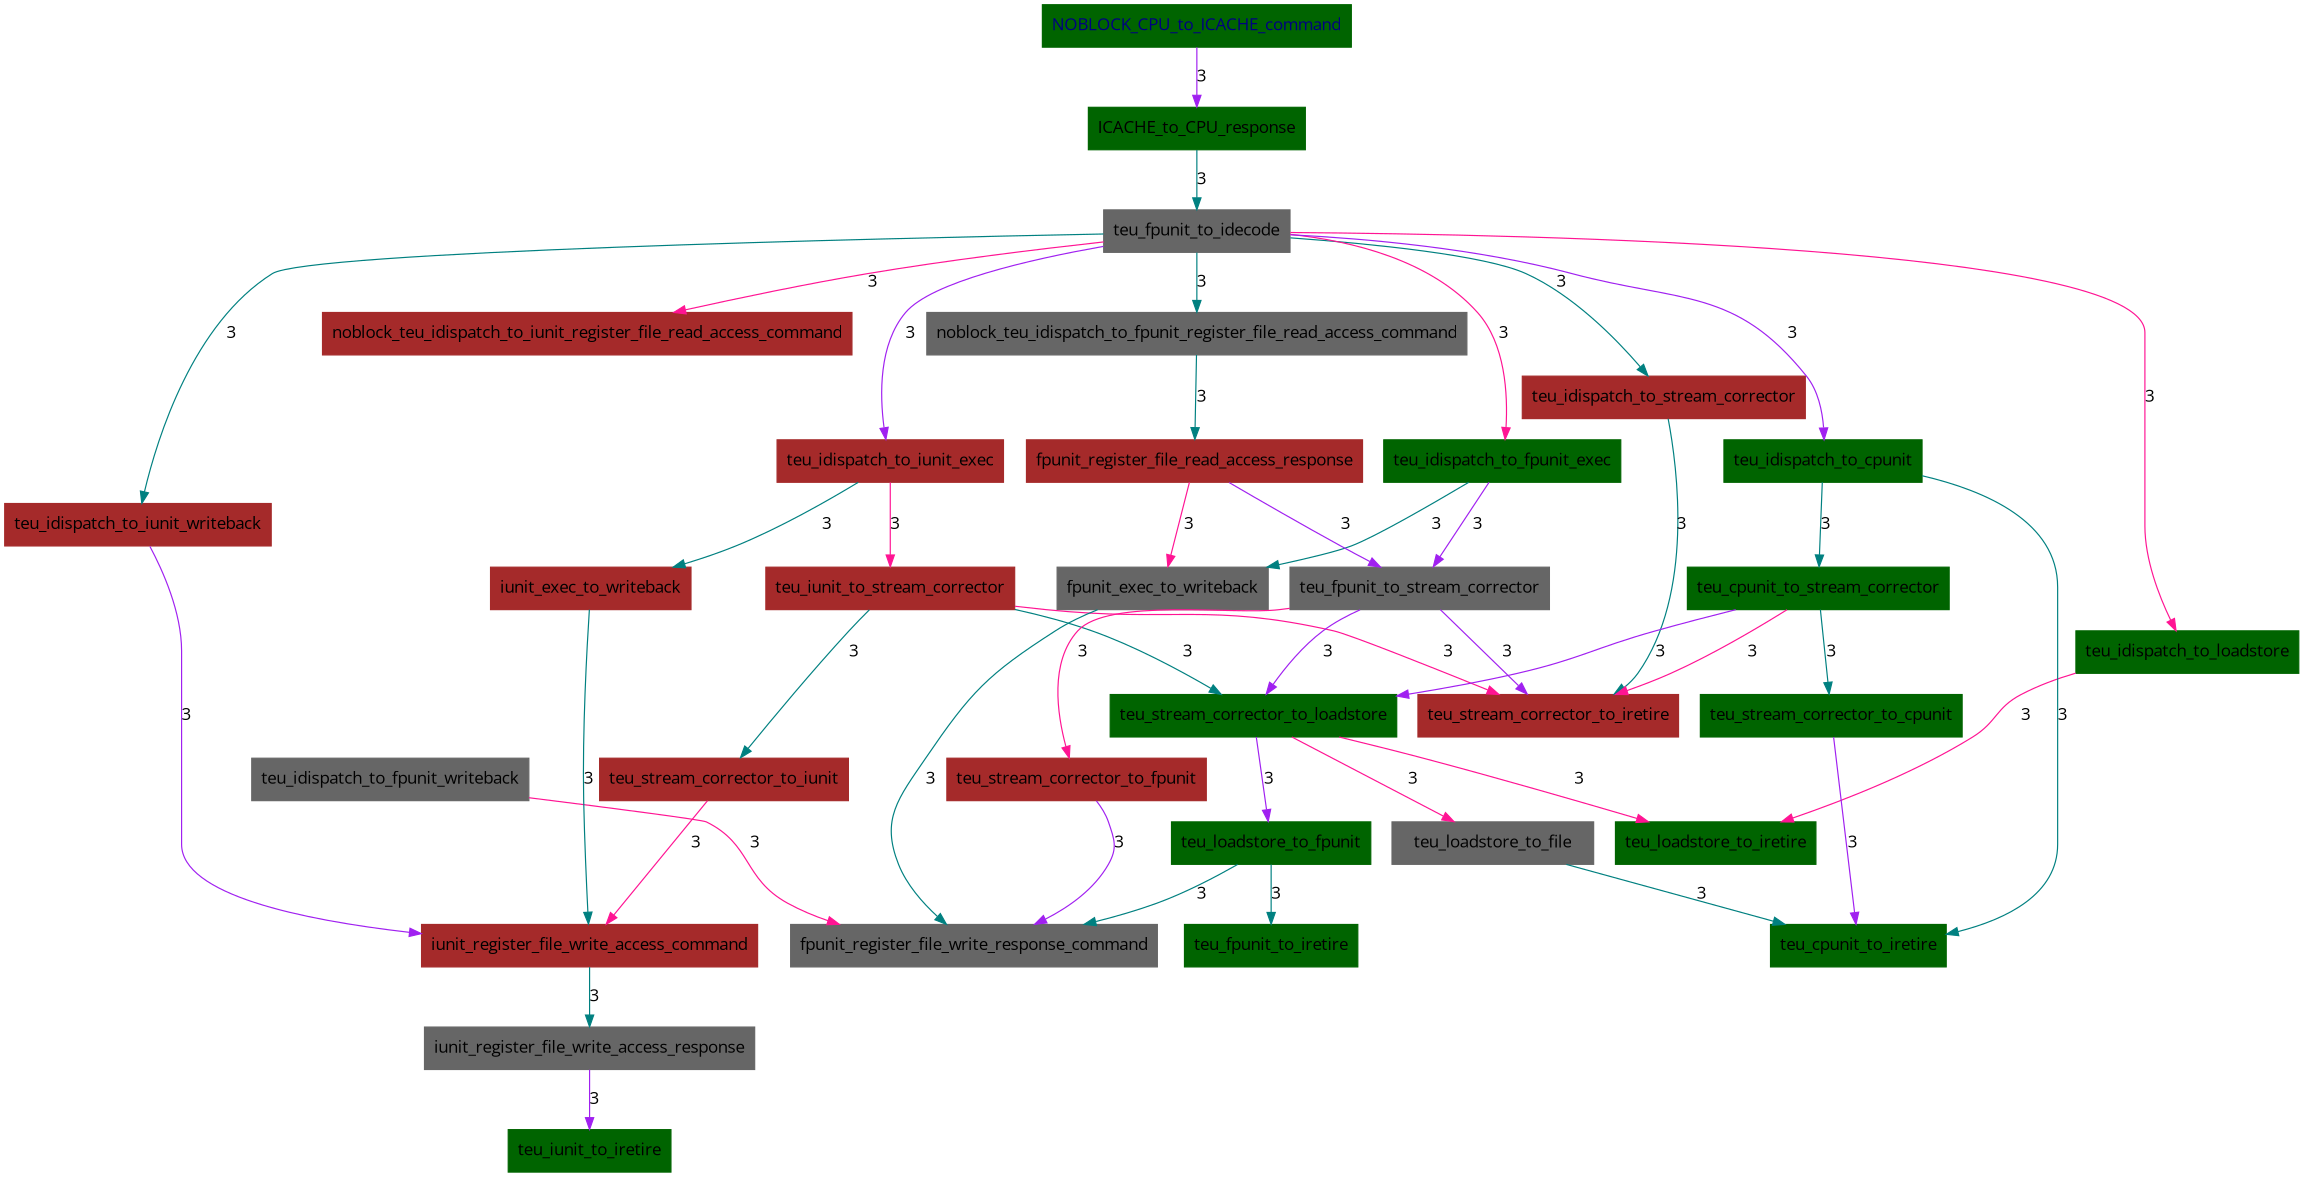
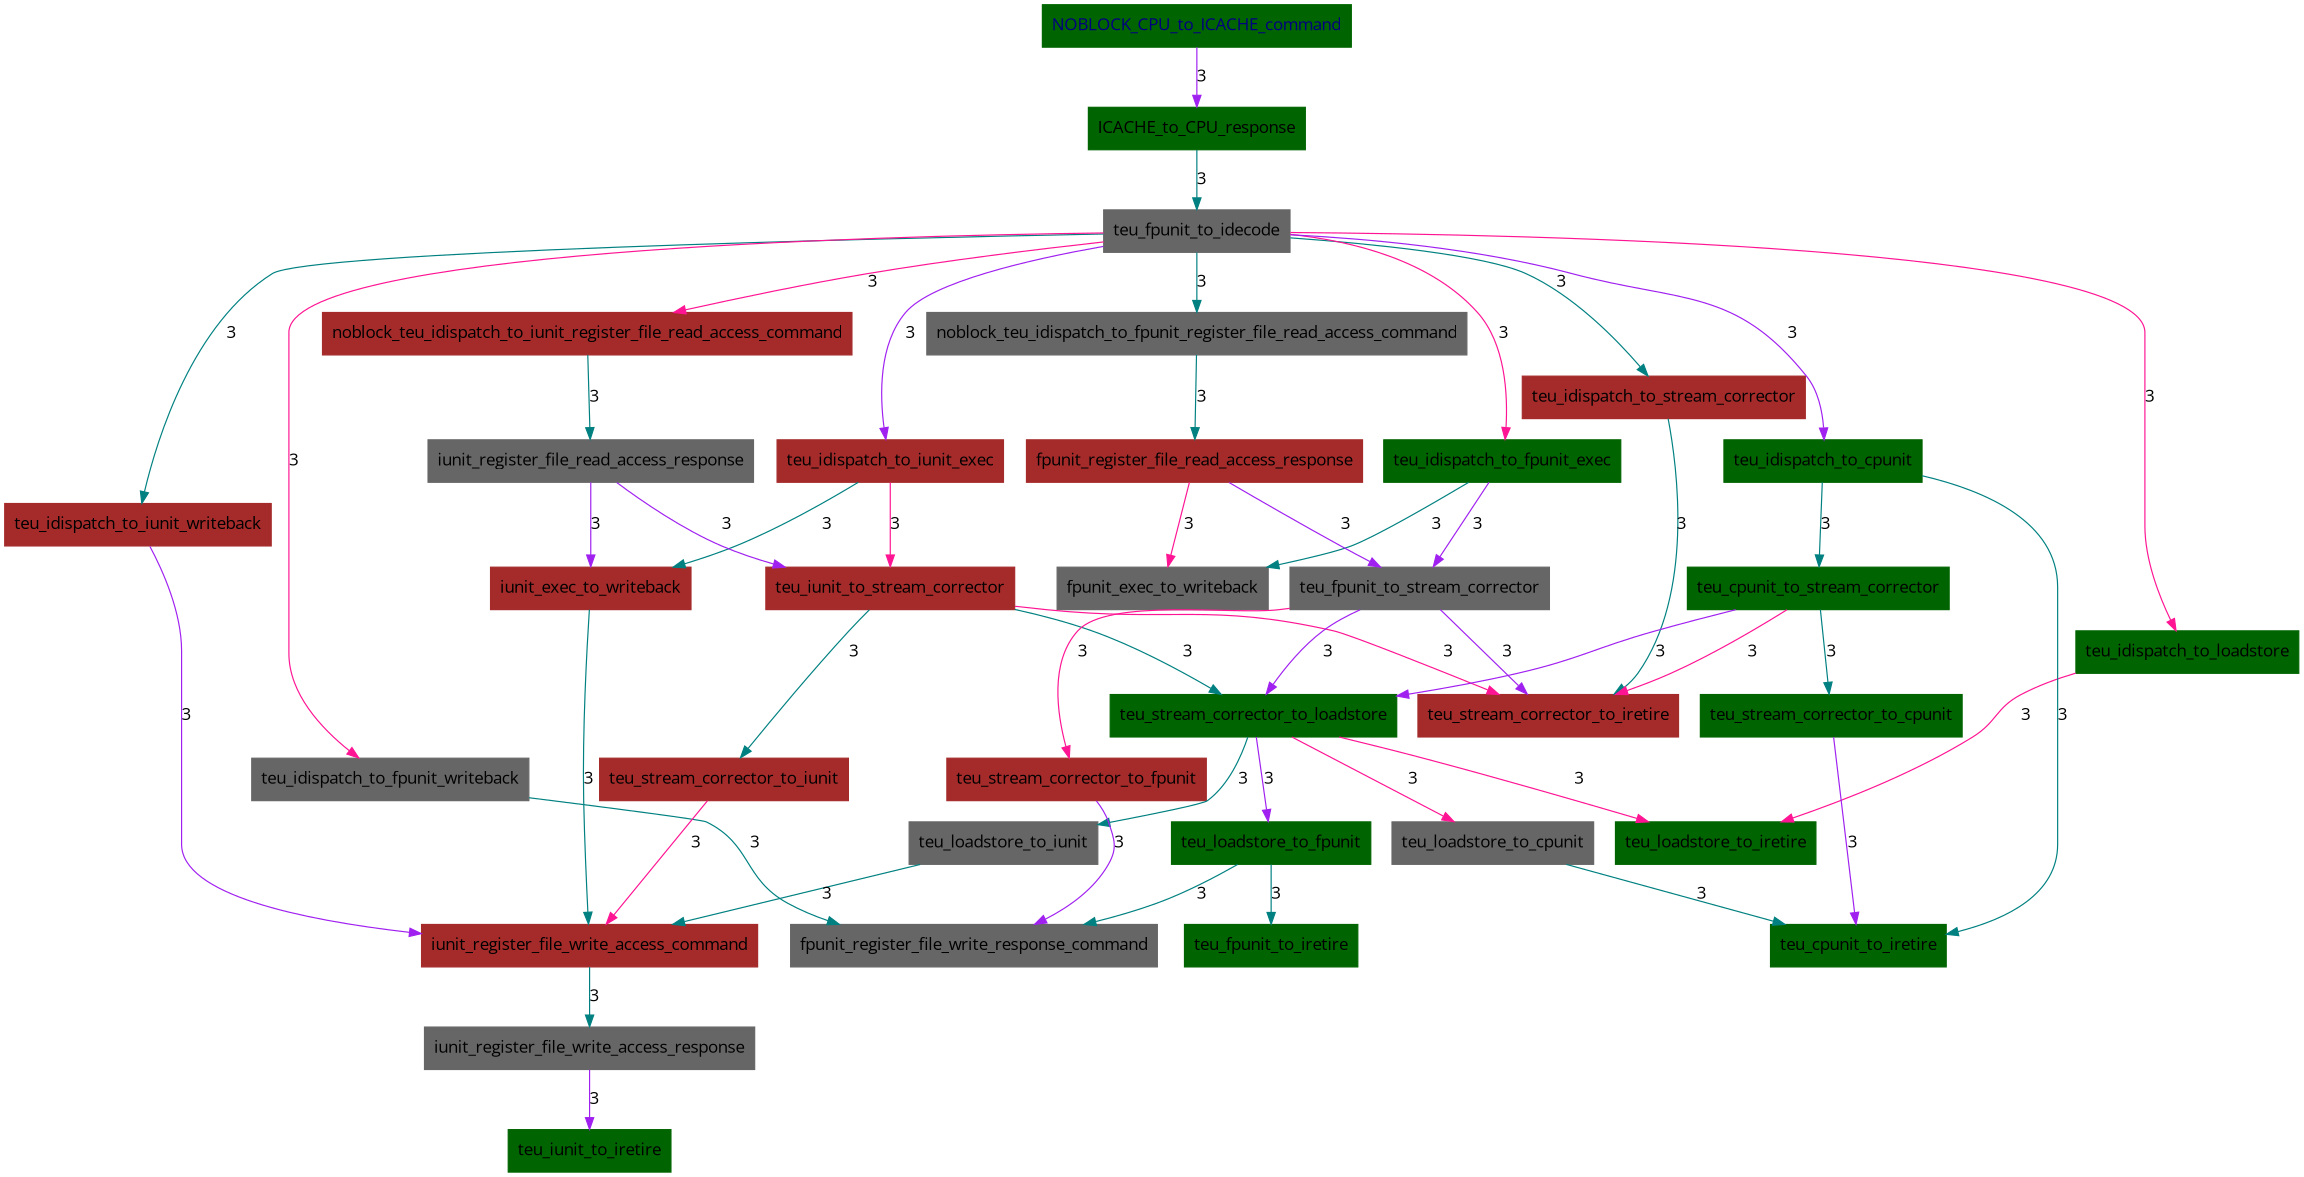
none -> (469, 269)
none -> (591, 461)
(940, 738) -> none
(706, 822) -> (706, 822)
none -> (1003, 843)
(1493, 843) -> (1493, 843)
